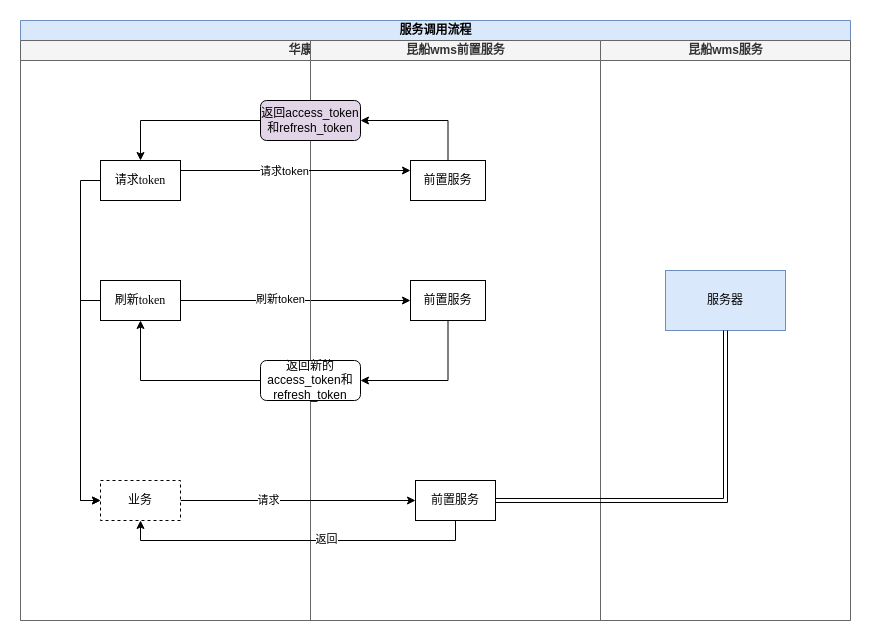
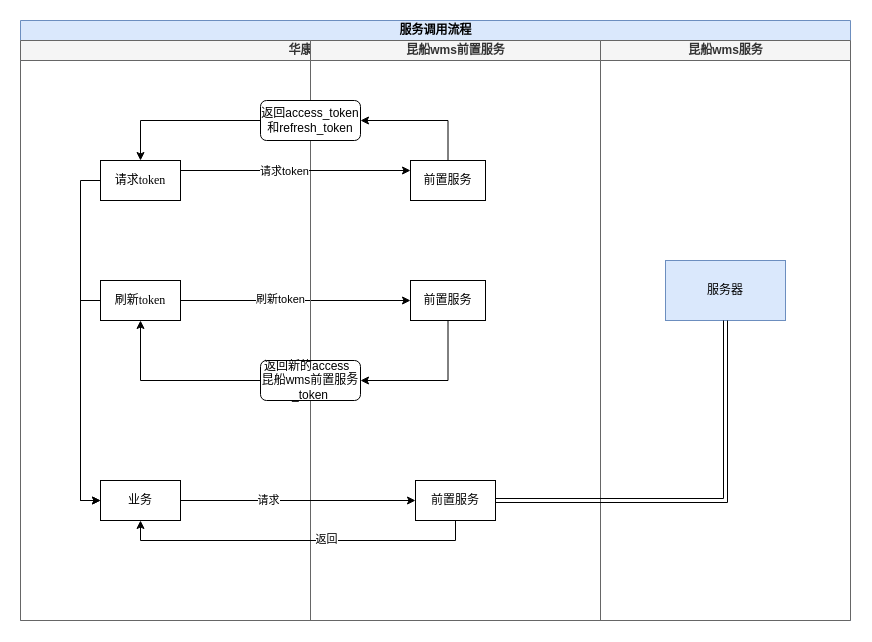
(311, 121) -> (311, 121)
(726, 301) -> (726, 291)
(311, 381) -> (311, 381)
(141, 501) -> (141, 501)
